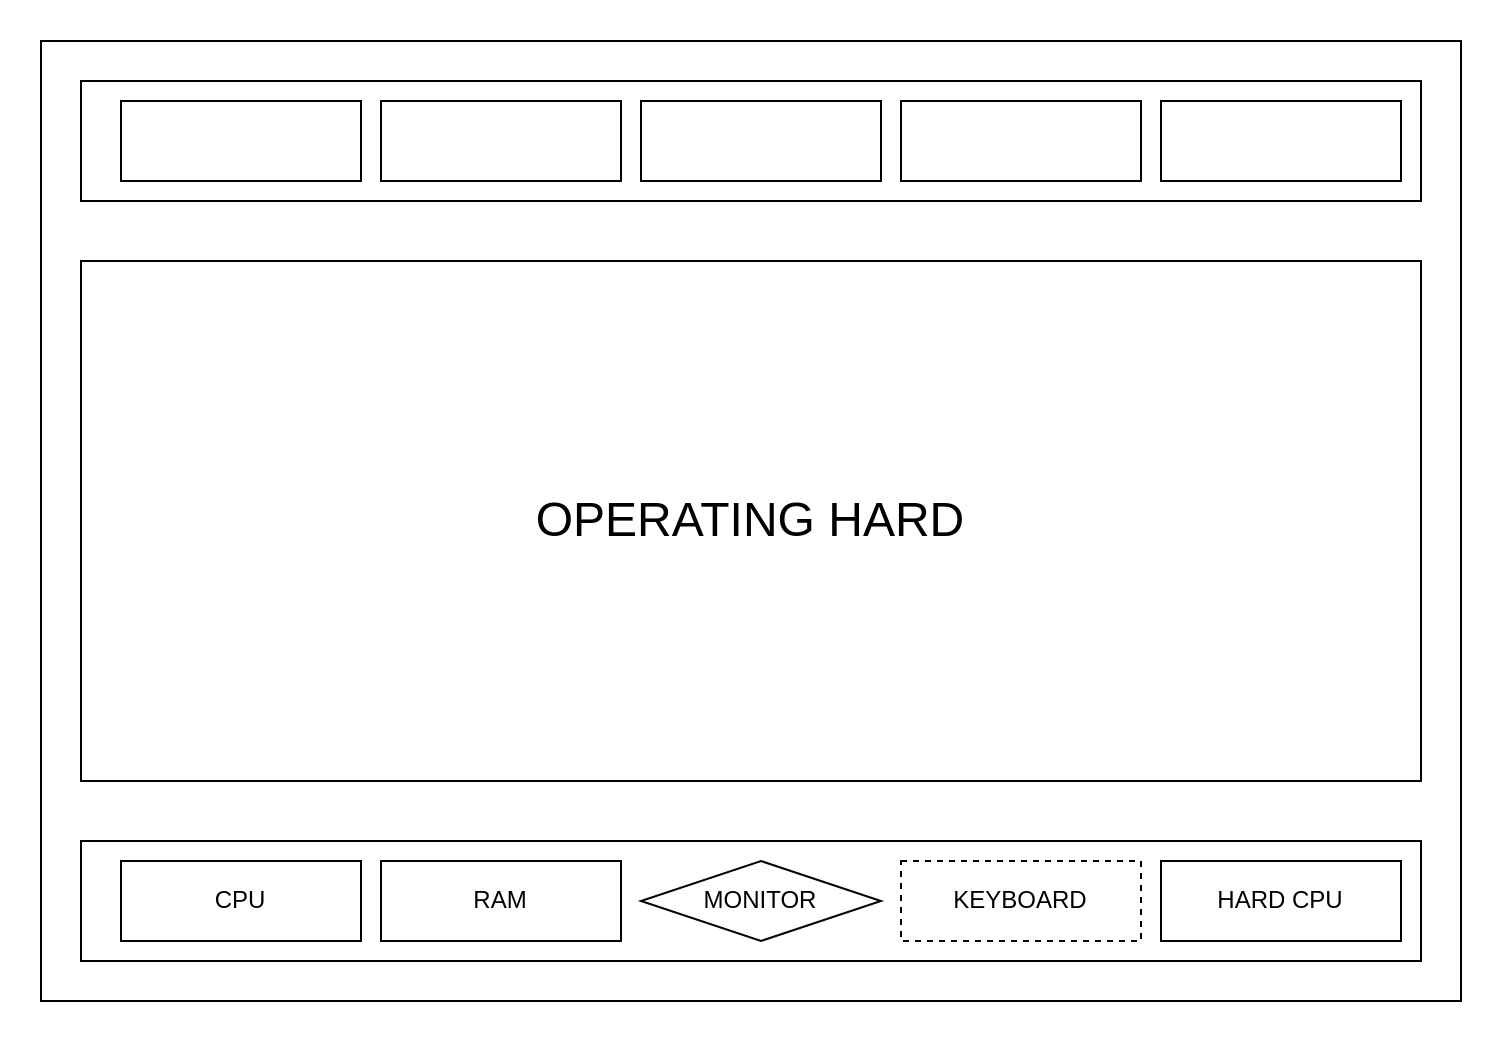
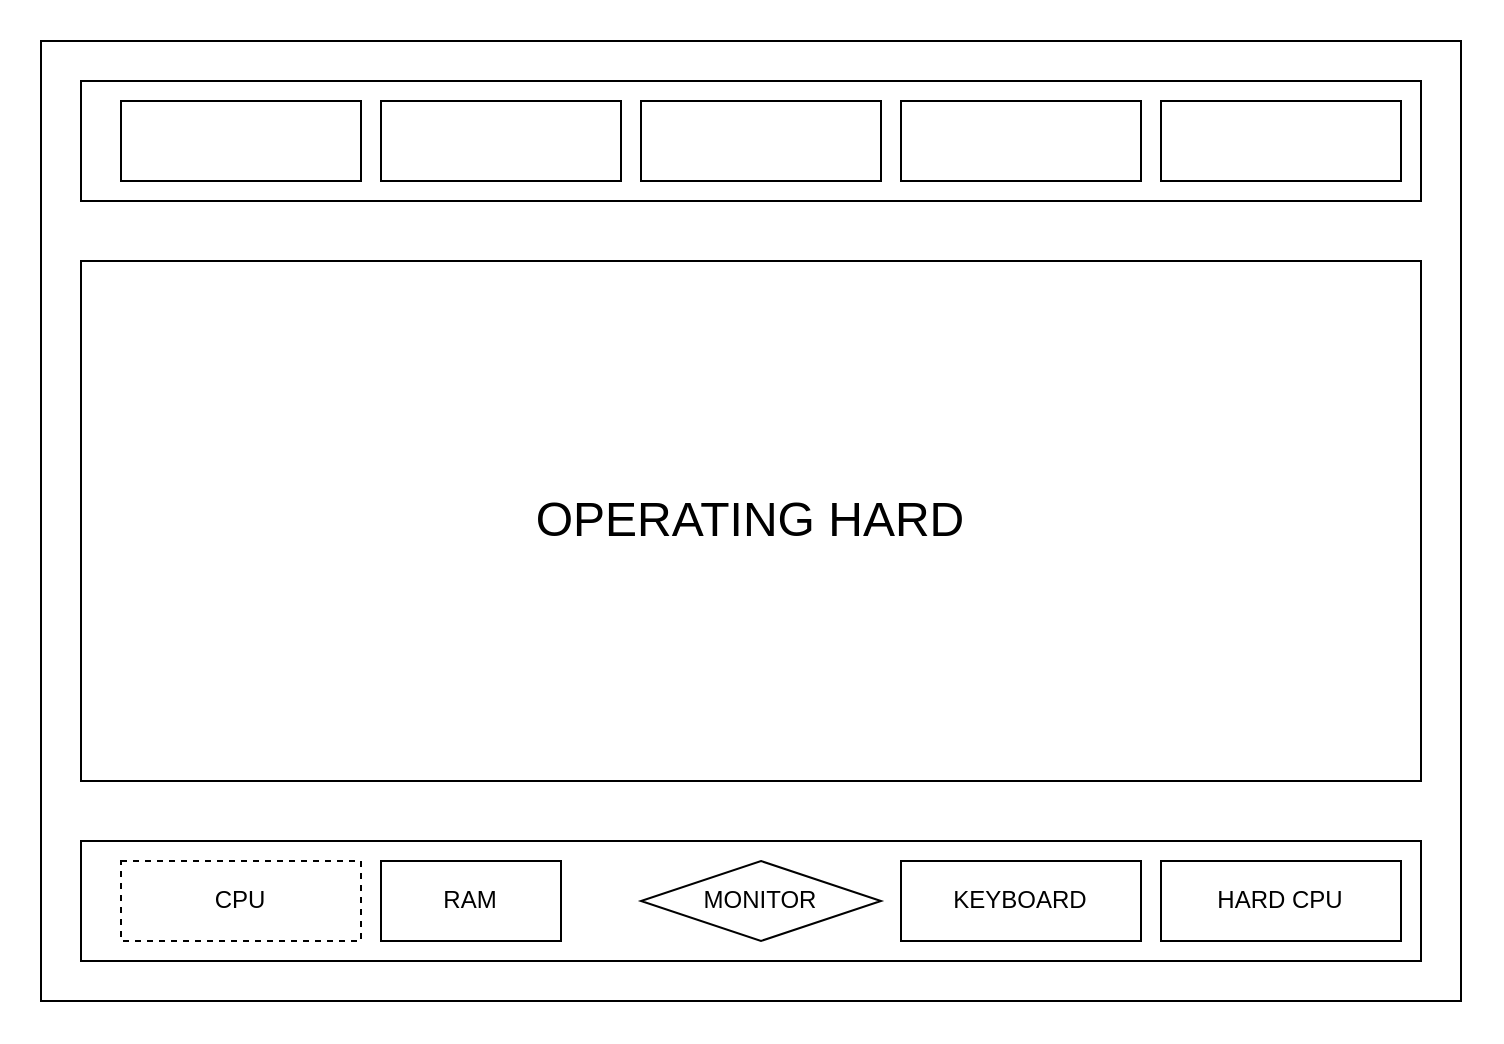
(241, 901) -> (241, 901)
(501, 901) -> (471, 901)
(1021, 901) -> (1021, 901)
